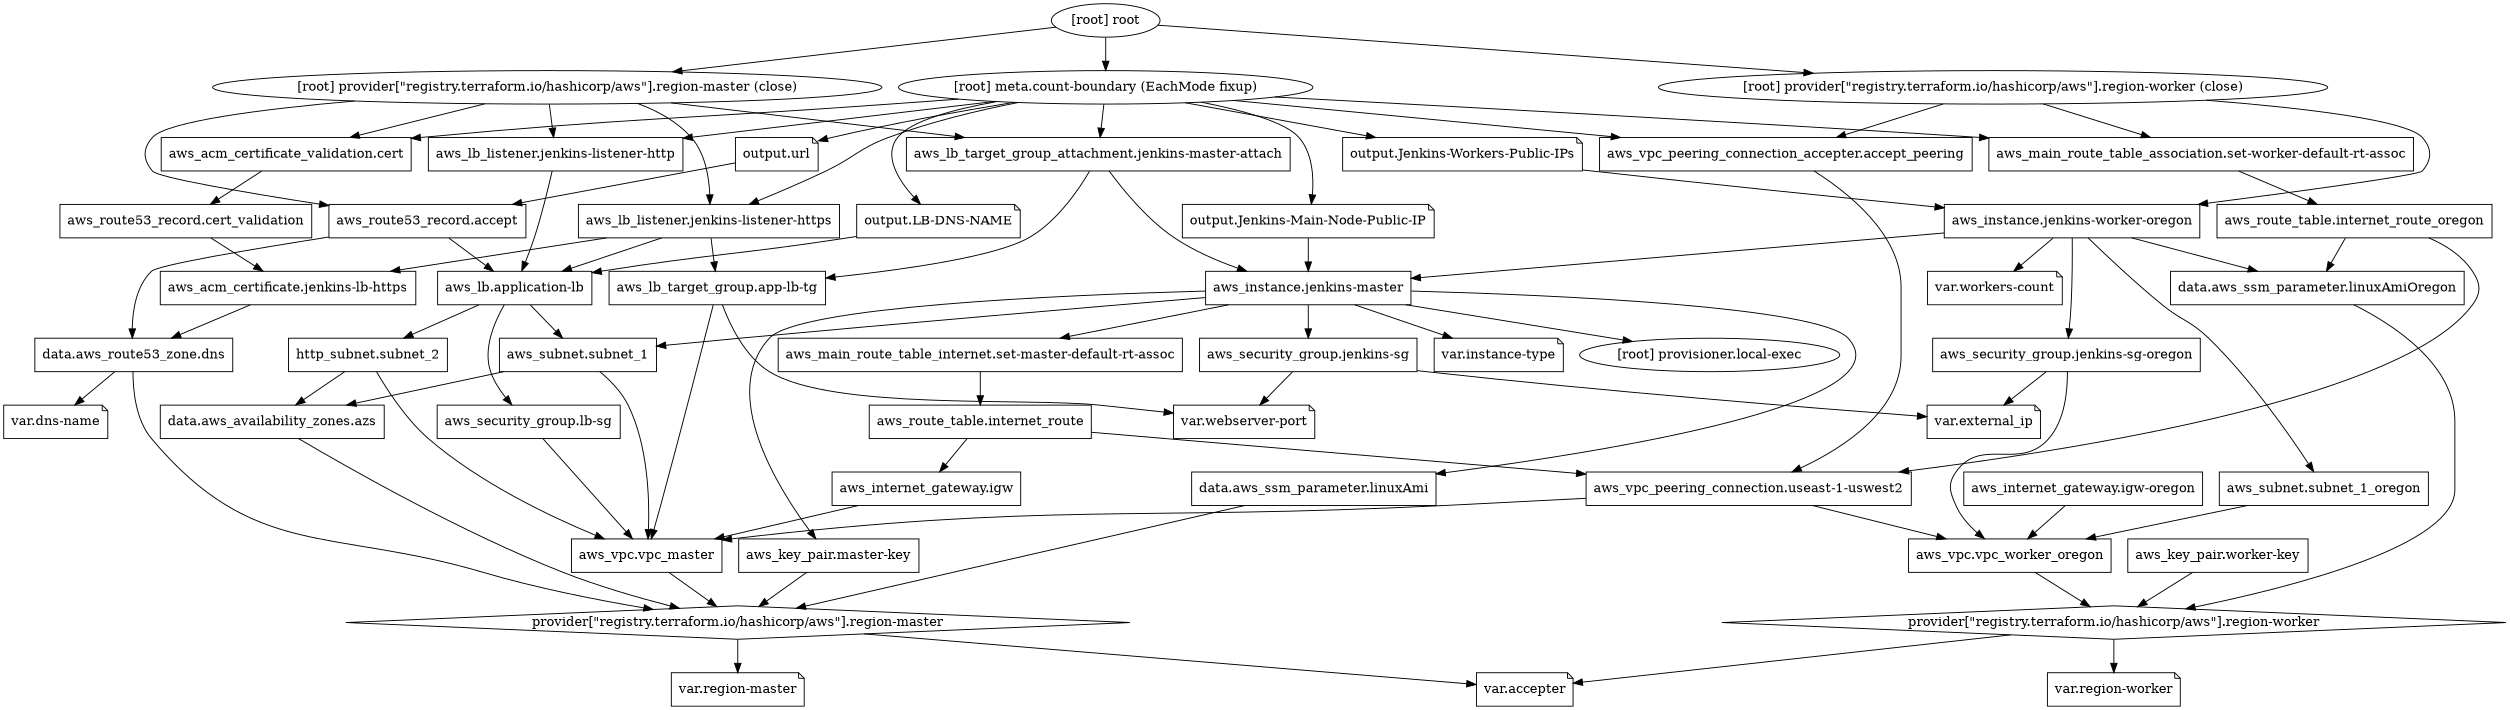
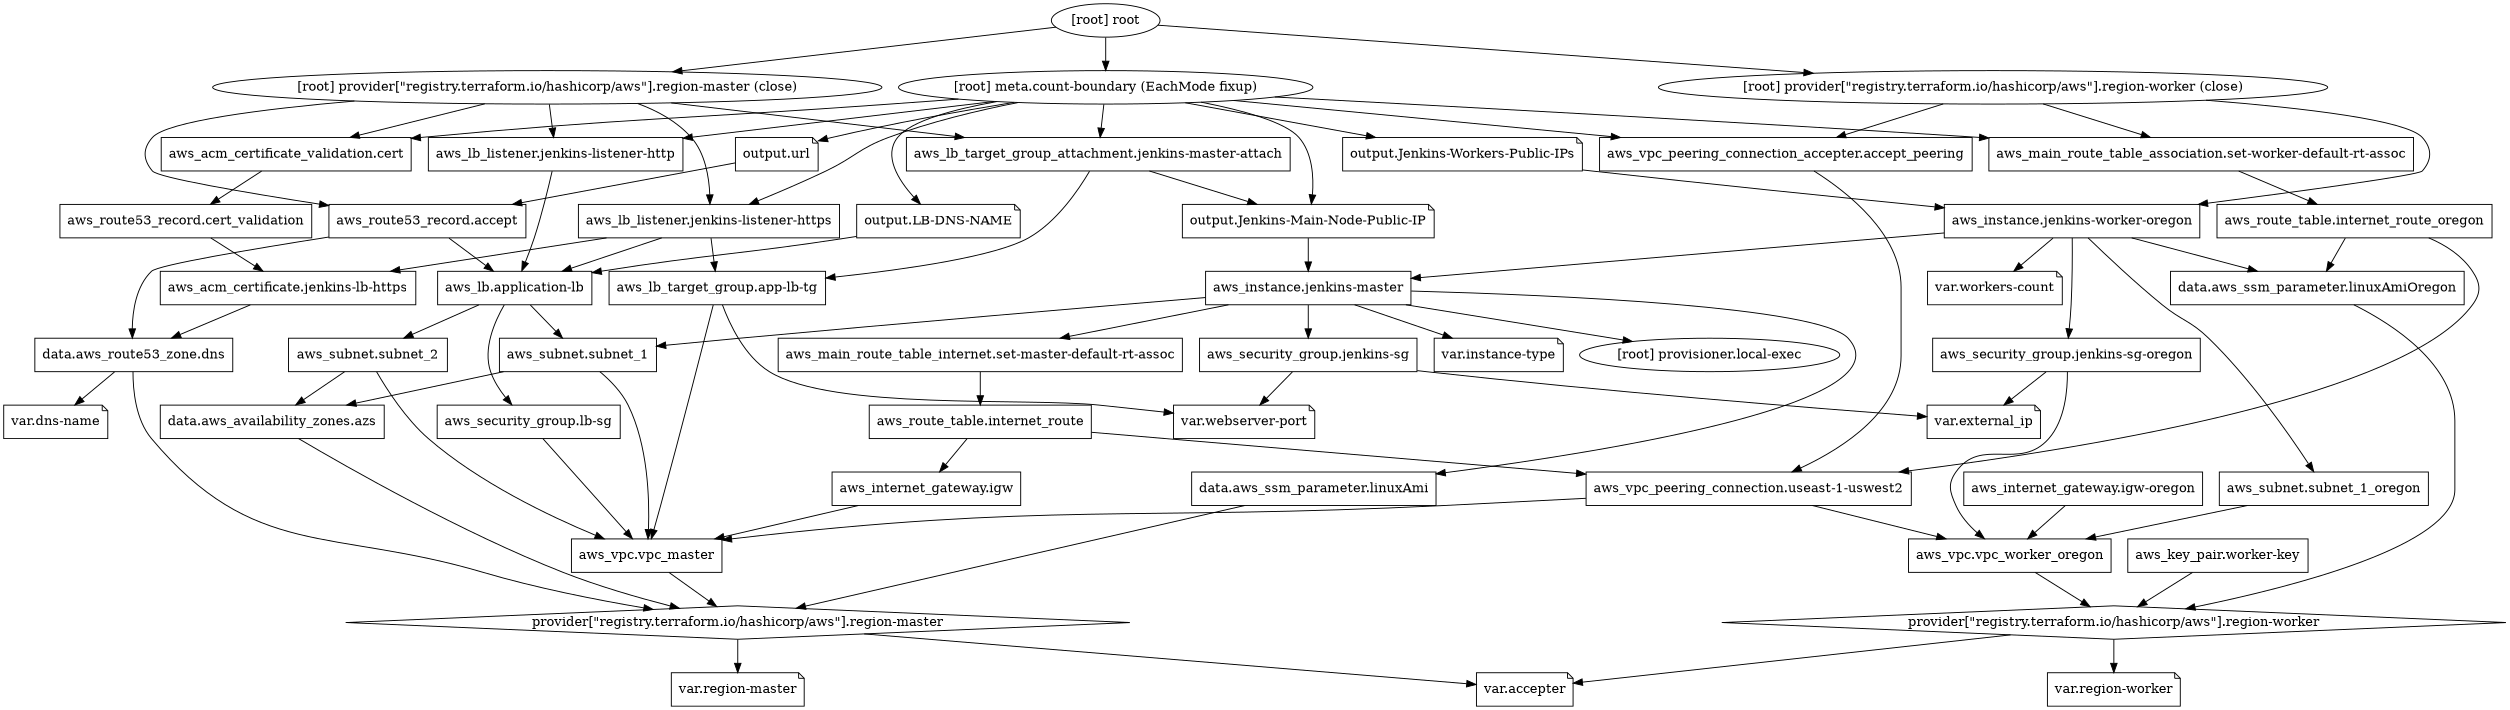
(1165, 231) -> (1199, 186)
(368, 355) -> (368, 355)
(829, 556) -> none
